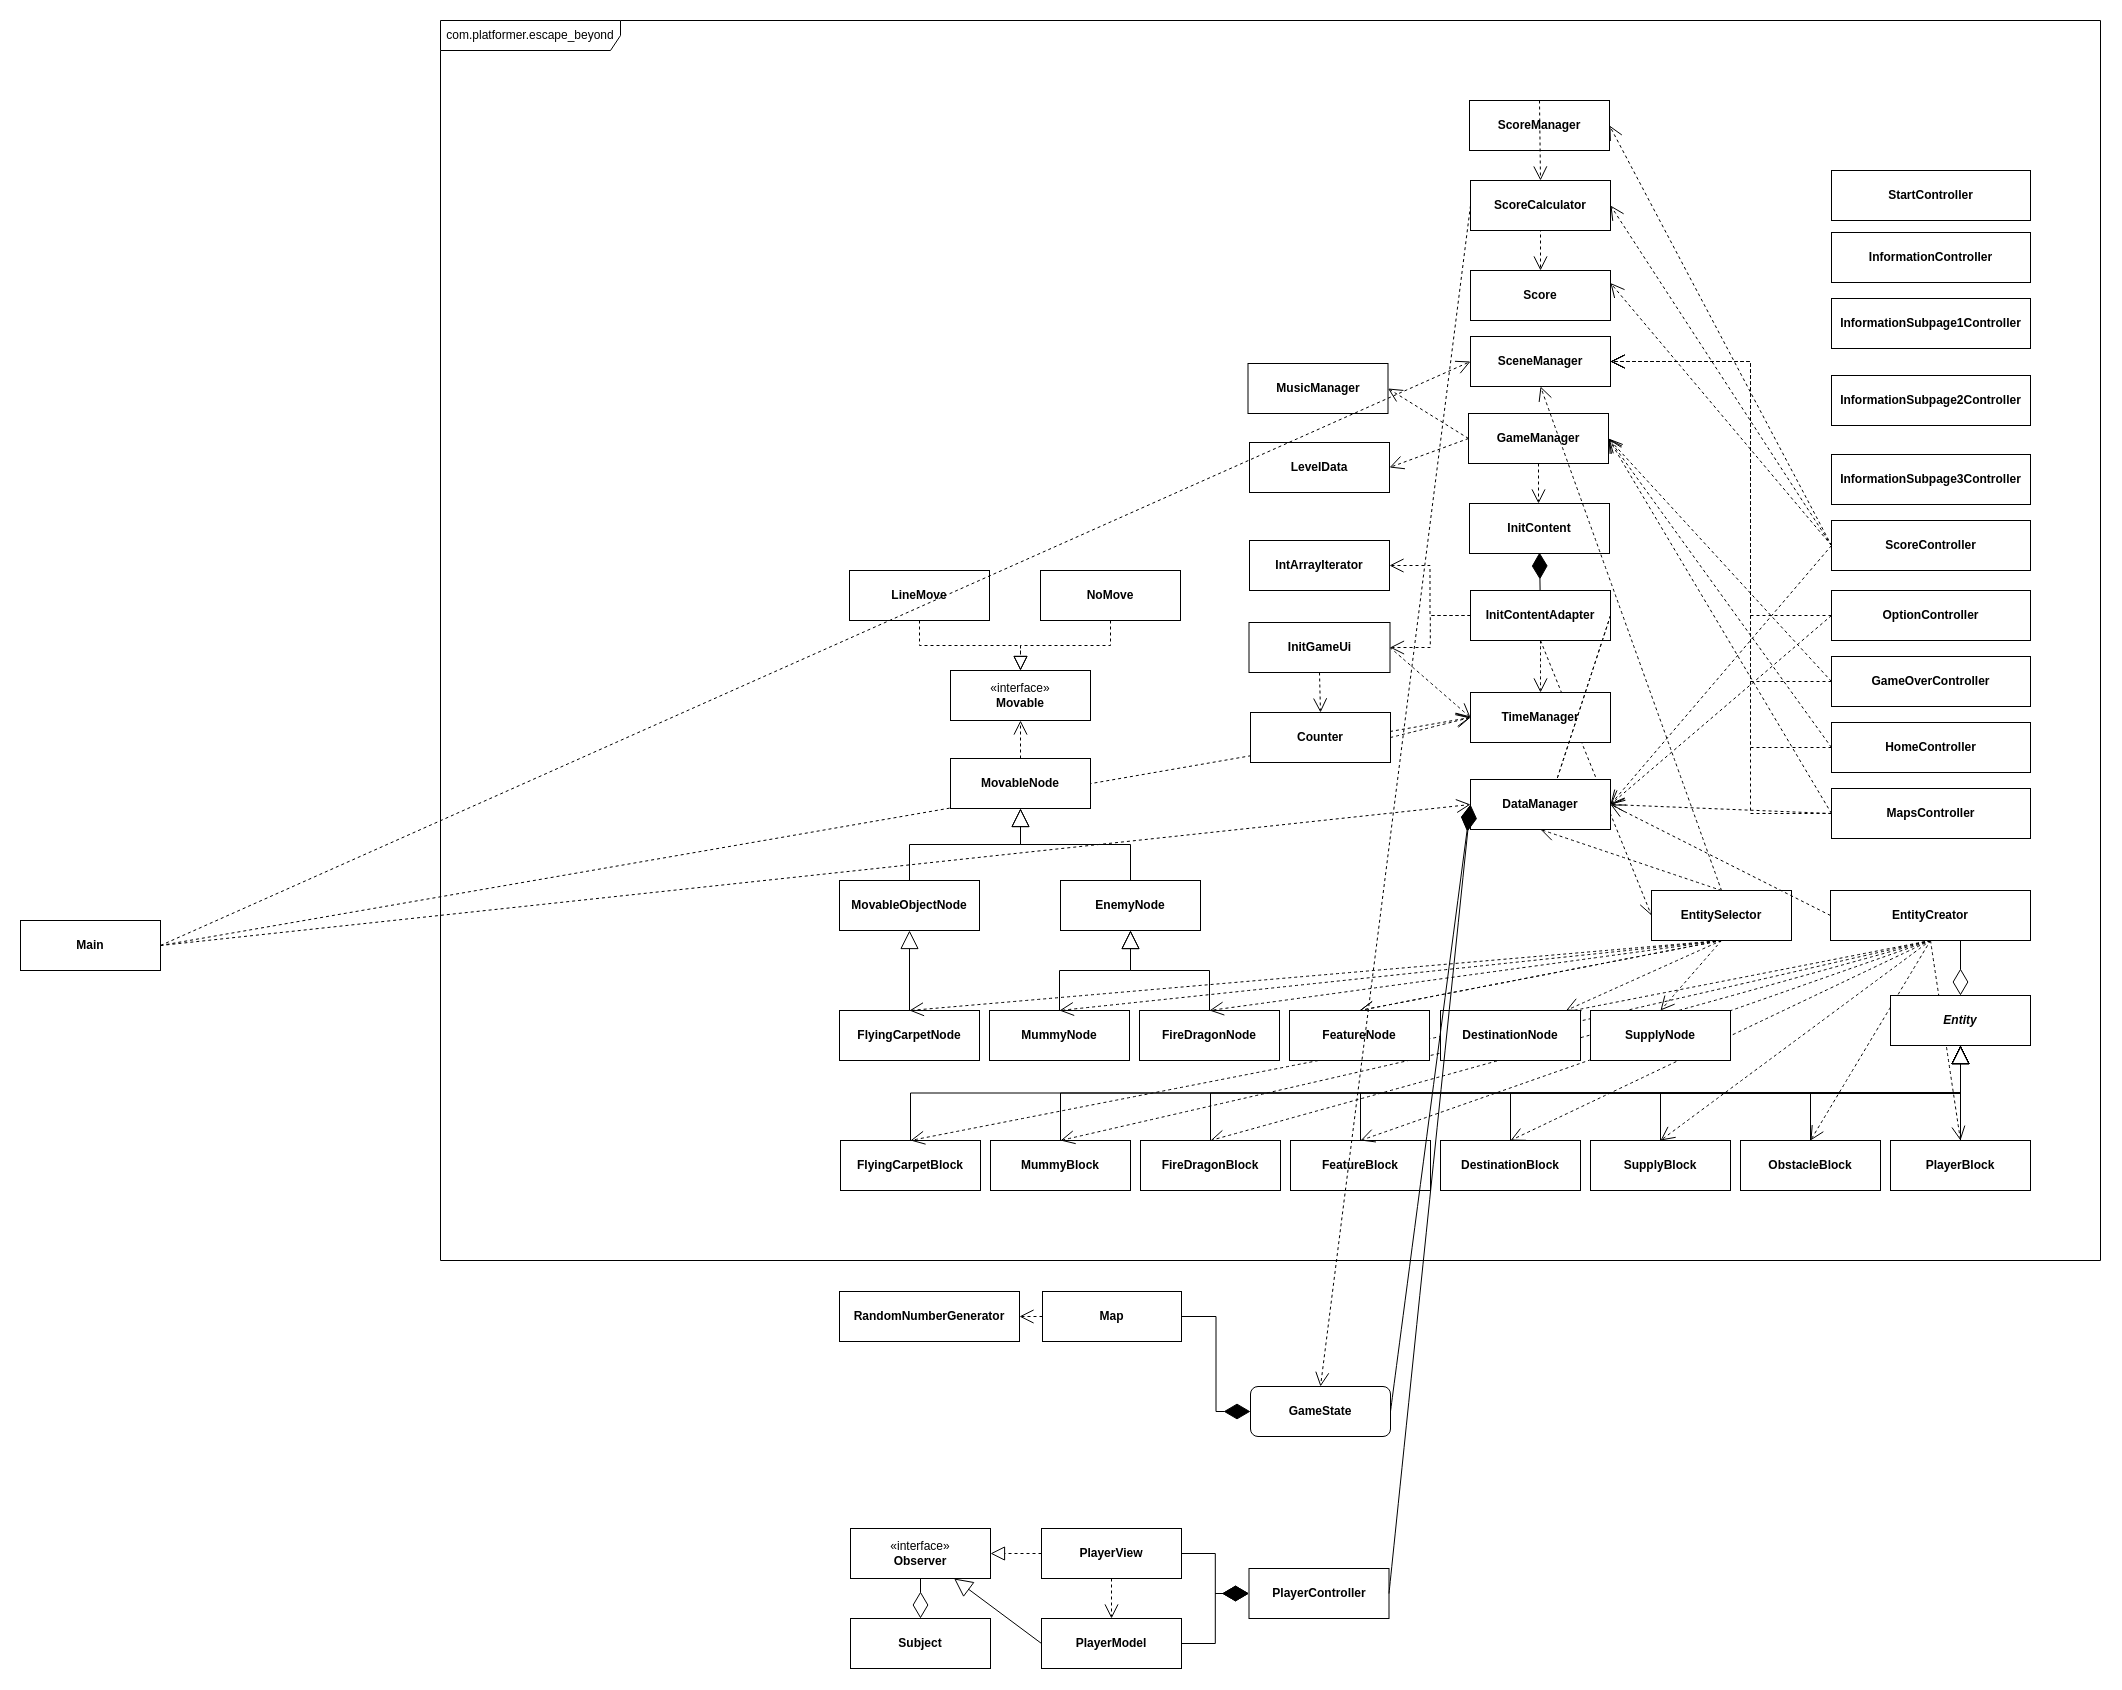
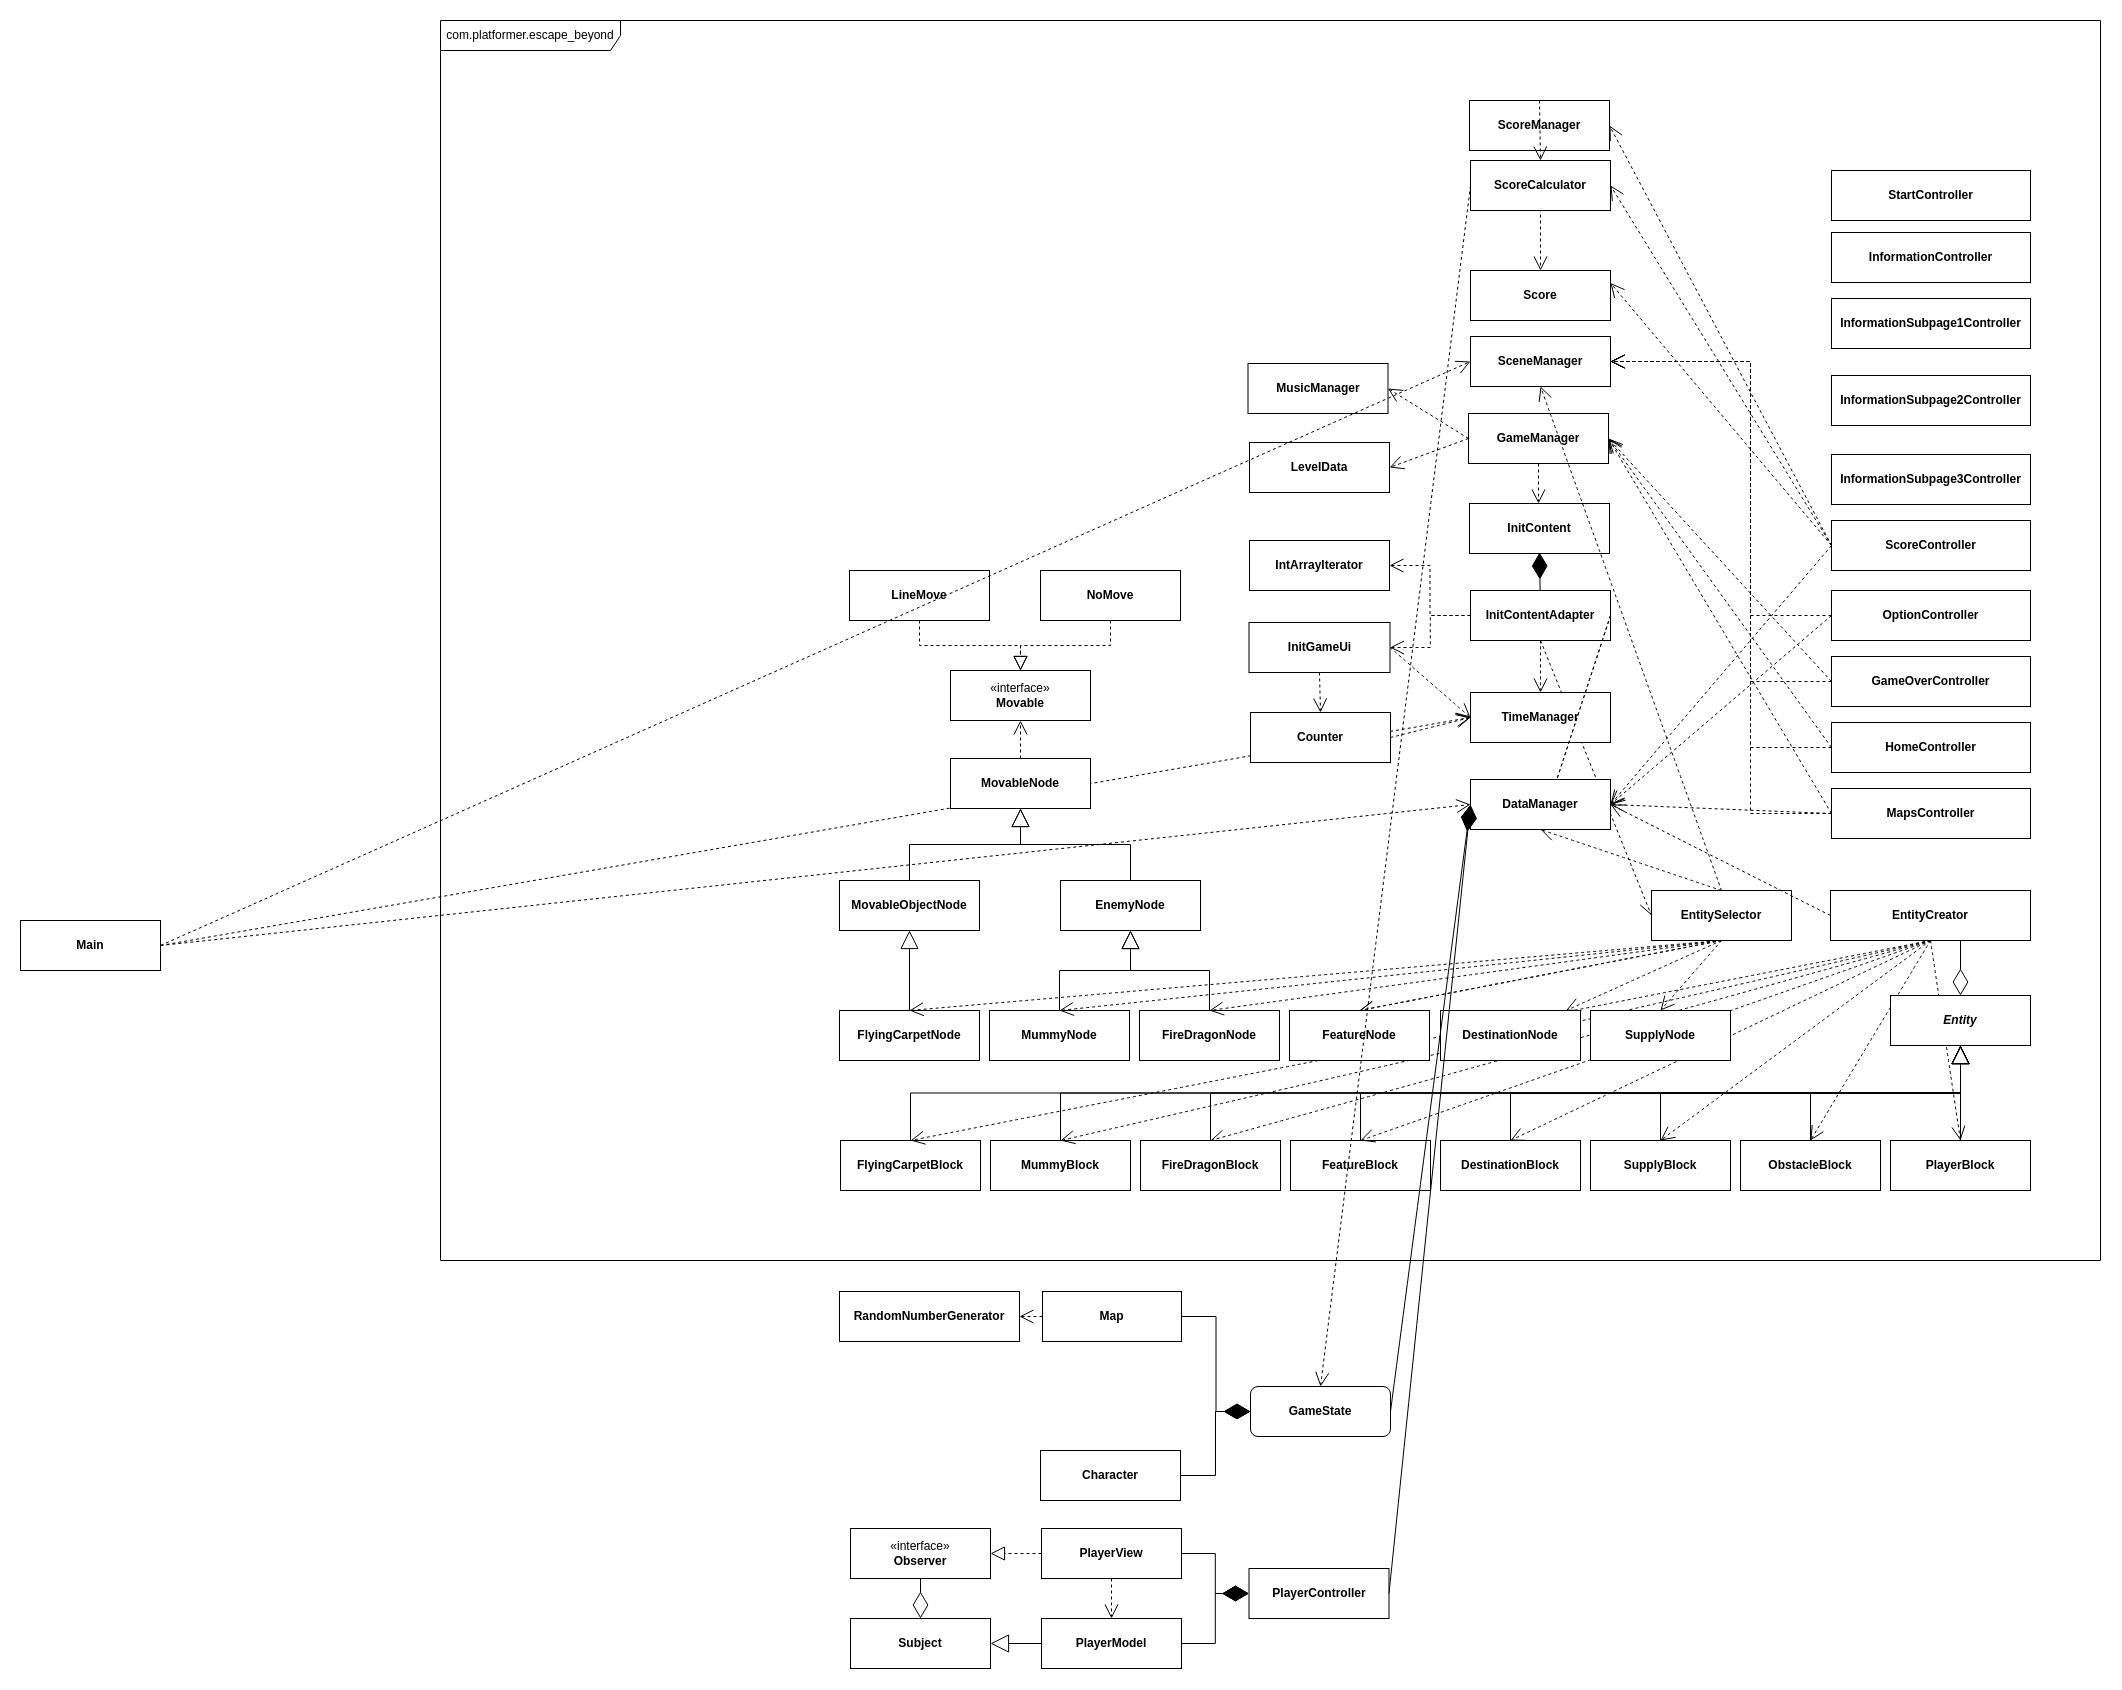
(1541, 206) -> (1541, 186)
none -> (1216, 1463)
none -> (1111, 1476)
(1005, 1616) -> (1025, 1644)
